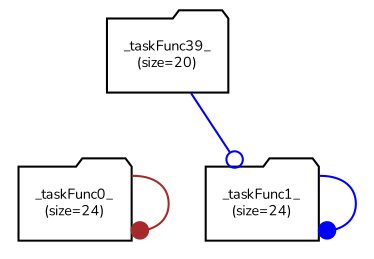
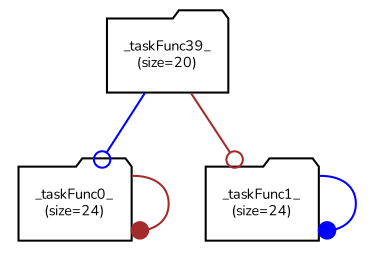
none -> (126, 123)
(210, 123) -> (210, 123)
